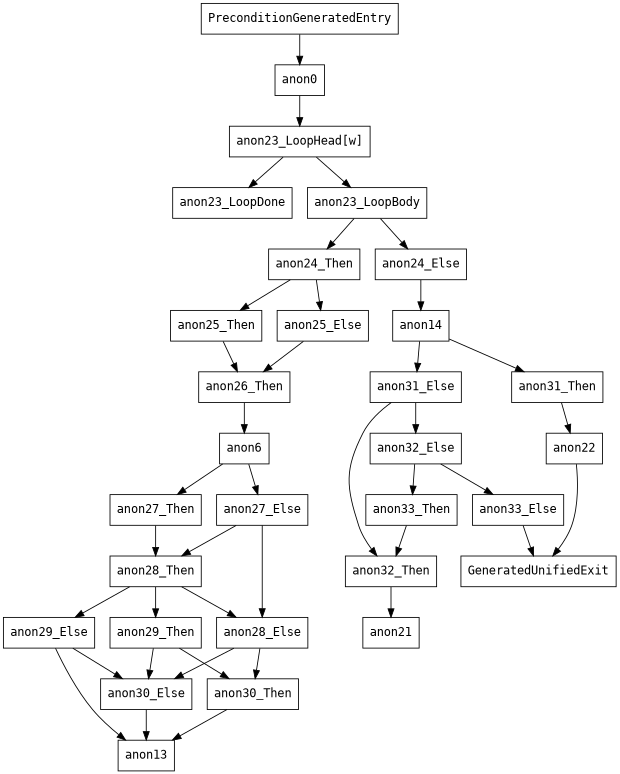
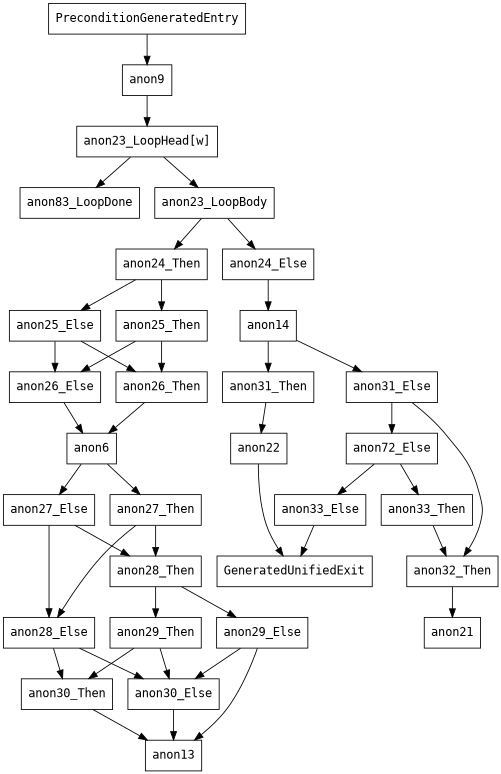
(300, 80) -> (147, 80)
(232, 203) -> (80, 203)
none -> (55, 387)
(416, 449) -> (392, 449)
(205, 600) -> (95, 564)
